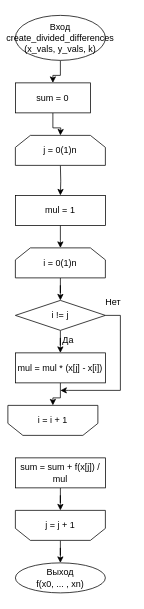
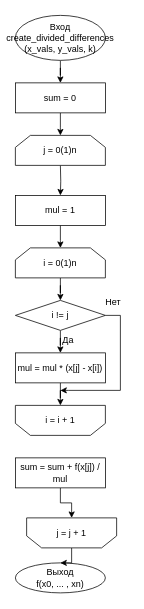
(53, 98) -> (60, 98)
(53, 420) -> (60, 420)
(60, 525) -> (72, 533)
